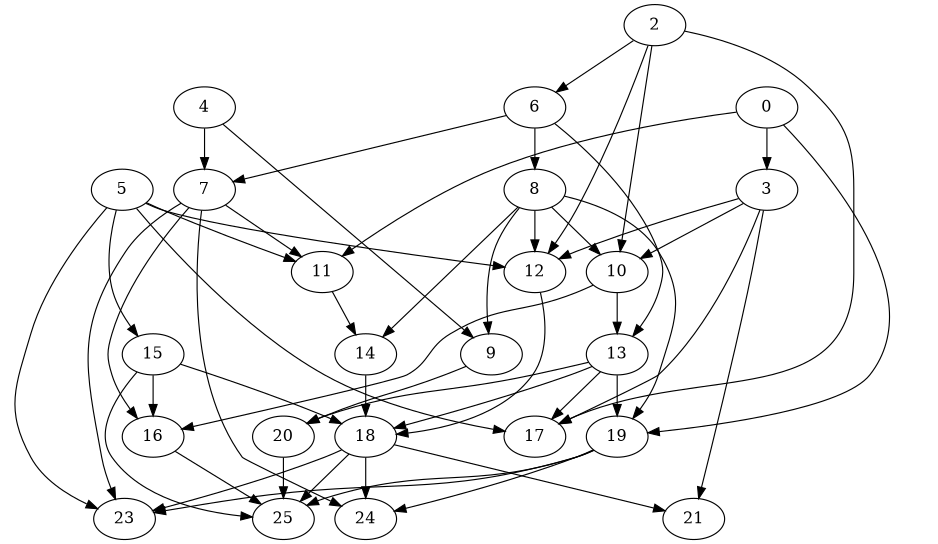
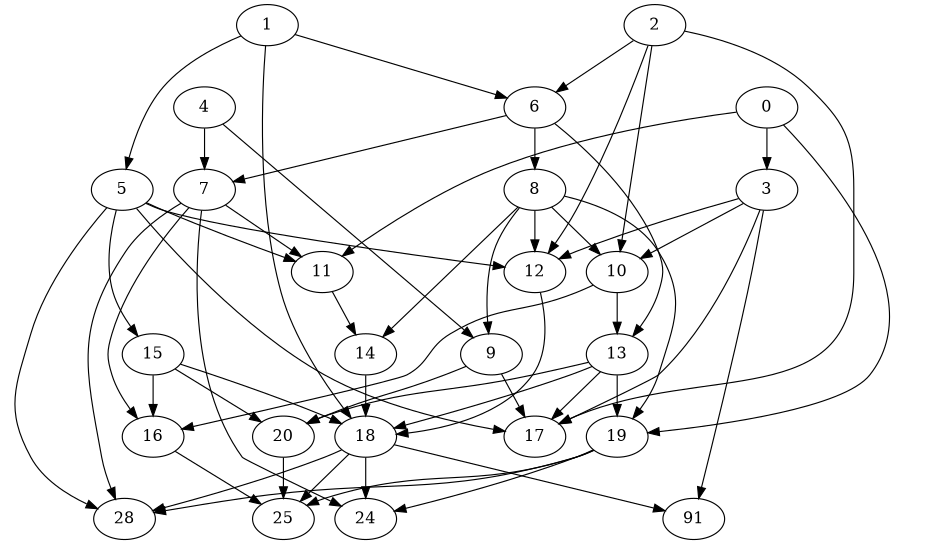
none -> (267, 25)
none -> (509, 388)
(129, 476) -> (221, 397)
(125, 519) -> (125, 519)
(694, 519) -> (694, 519)
